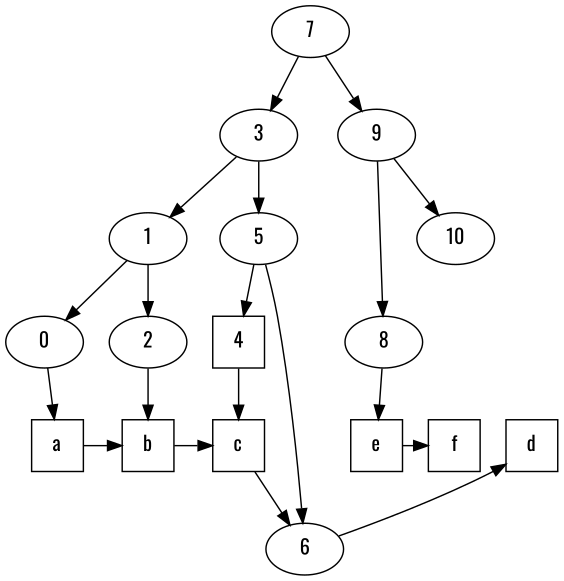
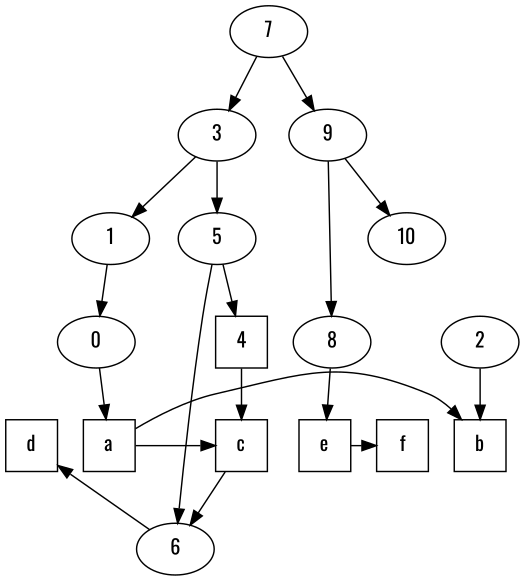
(148, 283) -> none
(186, 446) -> (168, 446)
